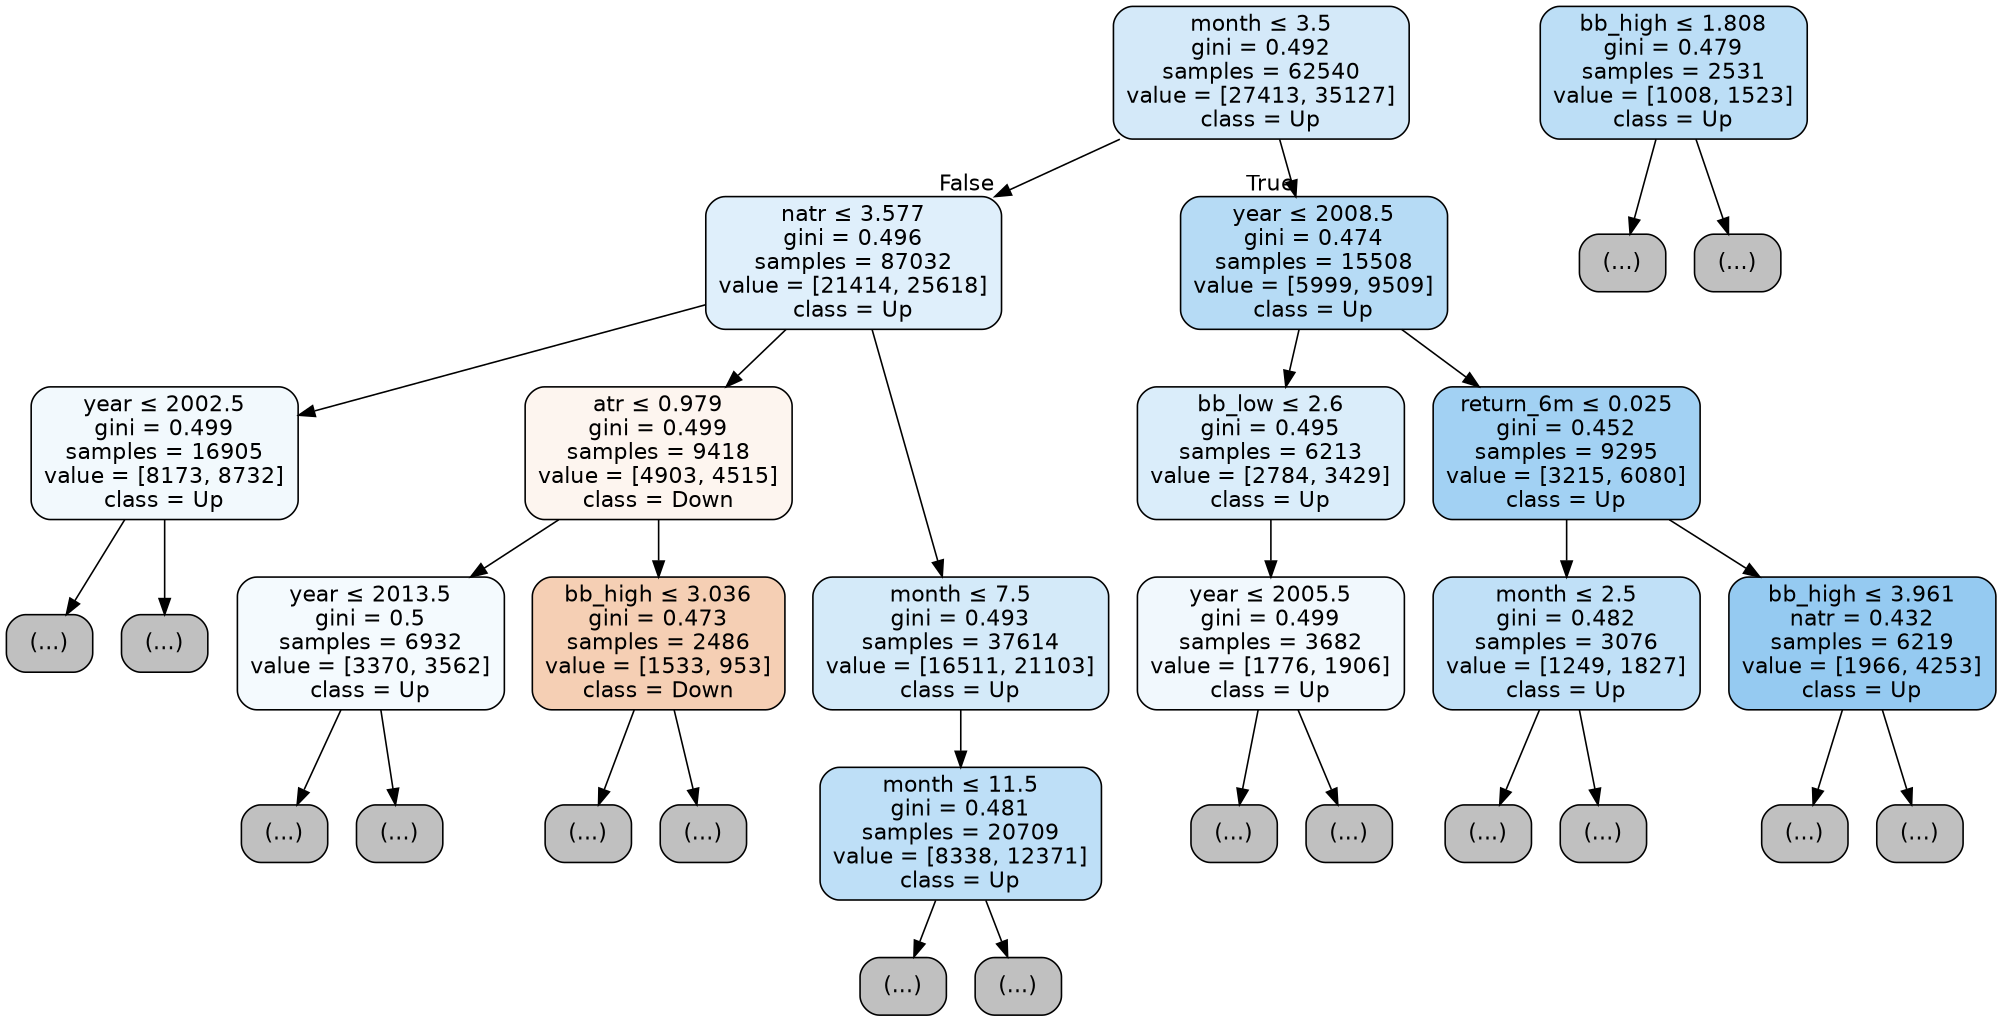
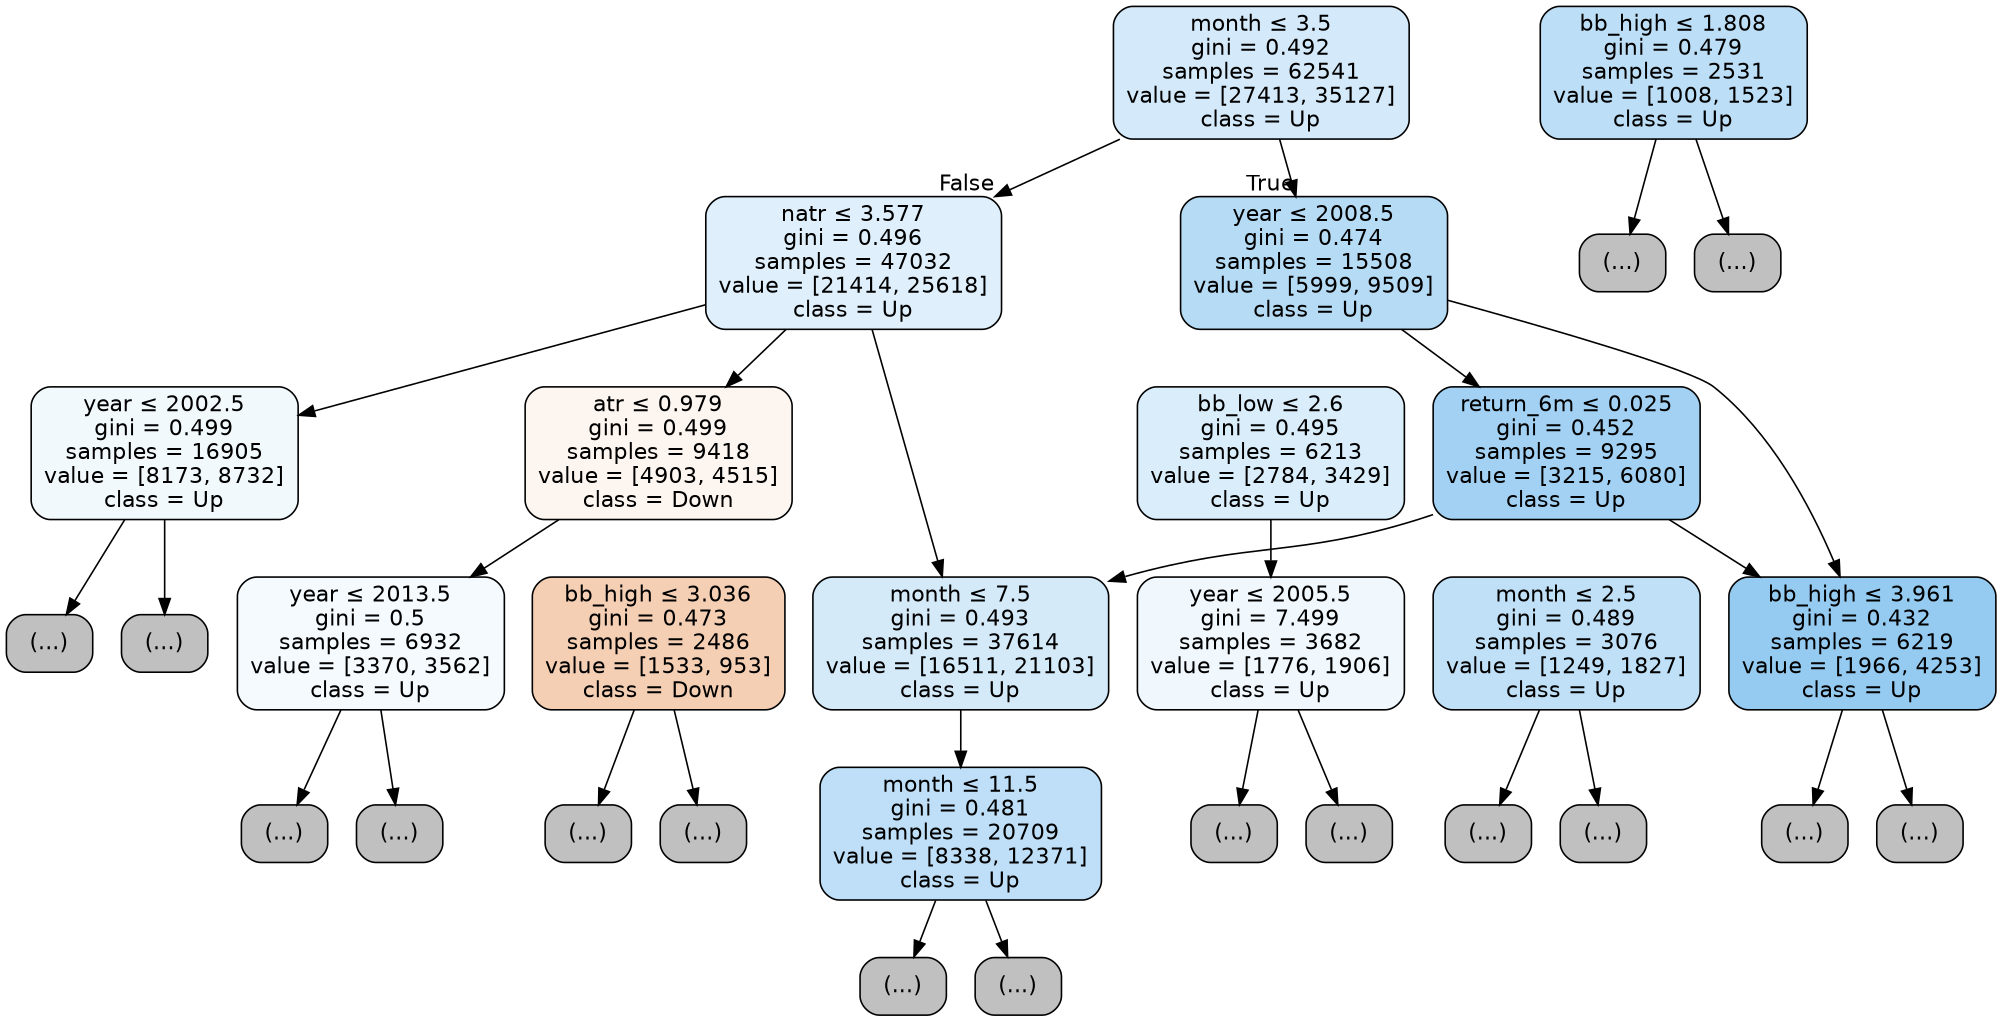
(1261, 72) -> (1261, 72)
(854, 262) -> (854, 262)
(1294, 350) -> (1684, 373)
(659, 540) -> none
(1567, 540) -> (1288, 547)
(1271, 619) -> (1271, 619)
(1567, 619) -> (1567, 619)
(1862, 619) -> (1862, 619)
